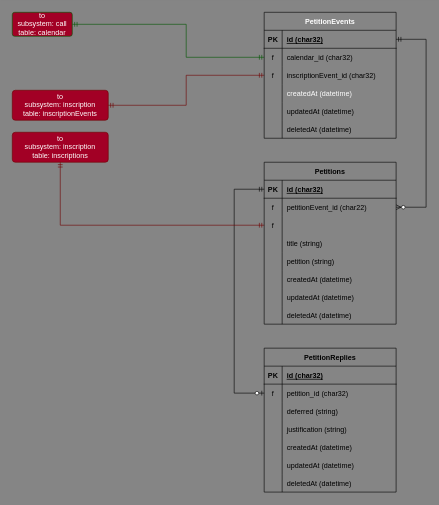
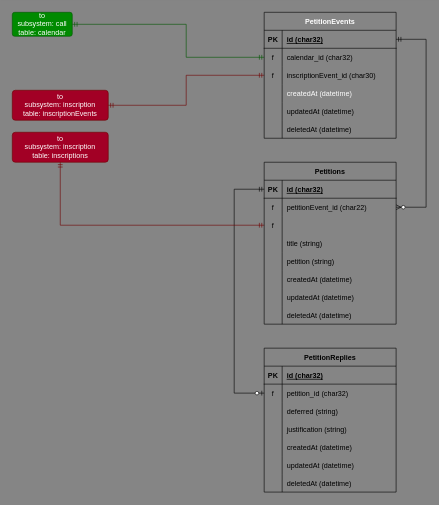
(42, 24) -> (42, 24)
(339, 76) -> (339, 76)
